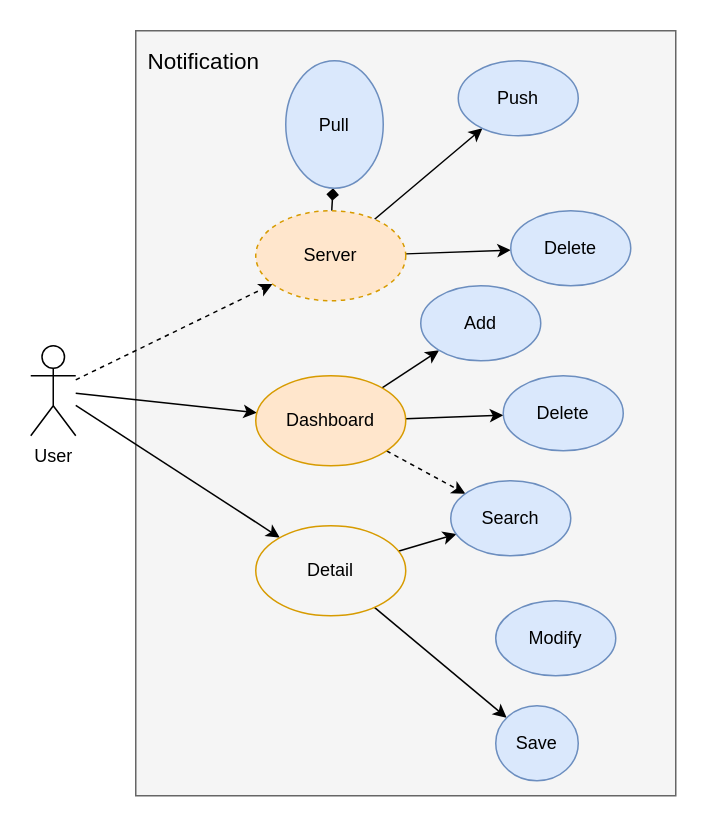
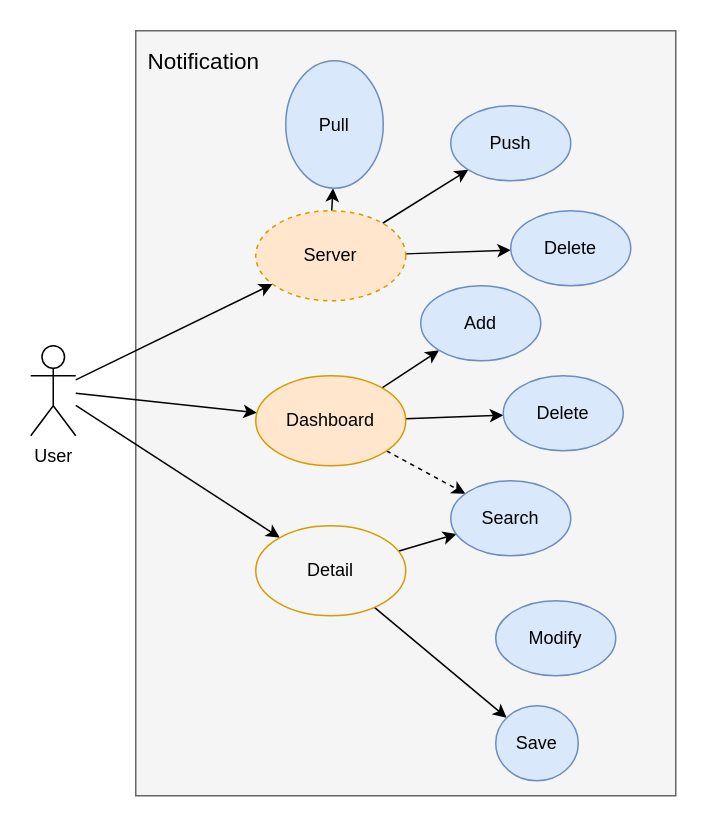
(518, 98) -> (511, 143)
(332, 201) -> (332, 200)
(170, 334) -> (170, 334)
